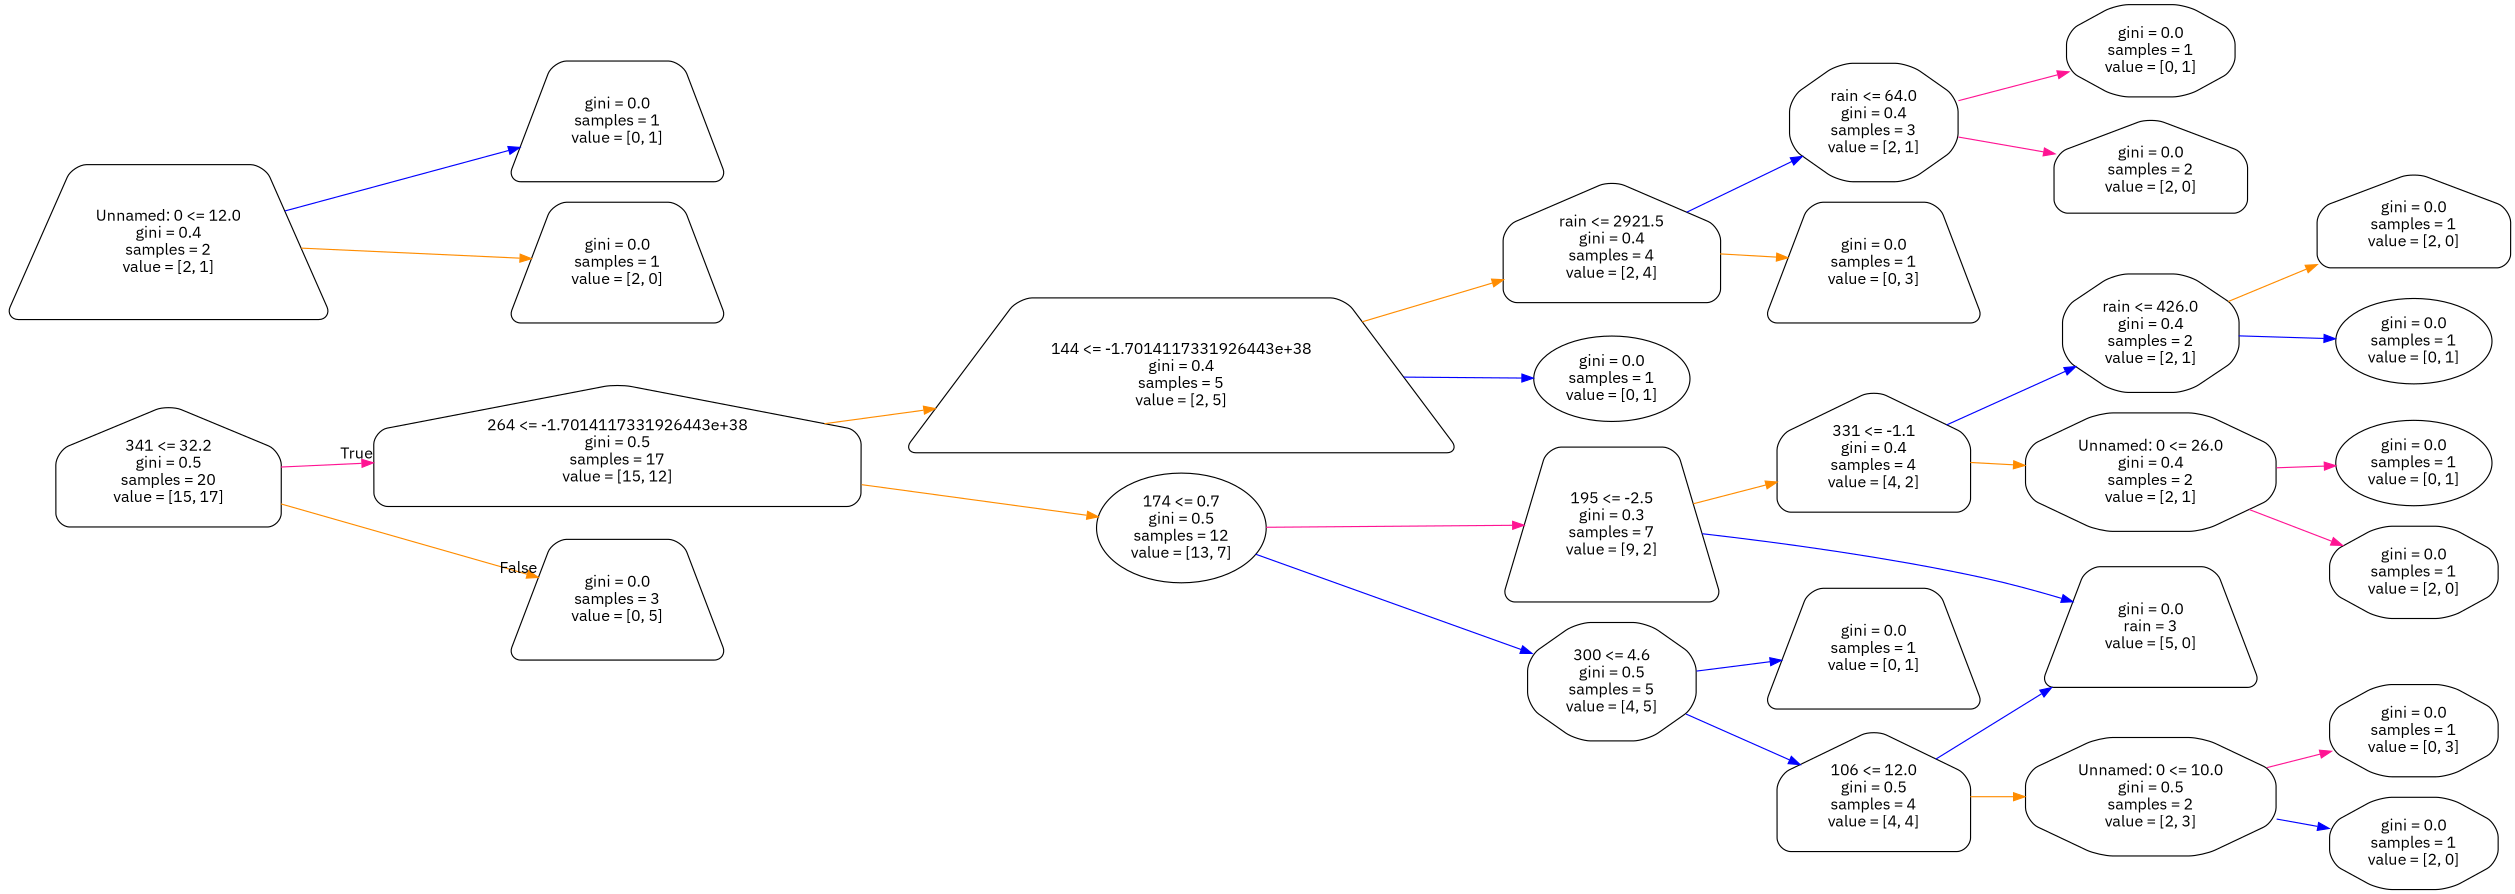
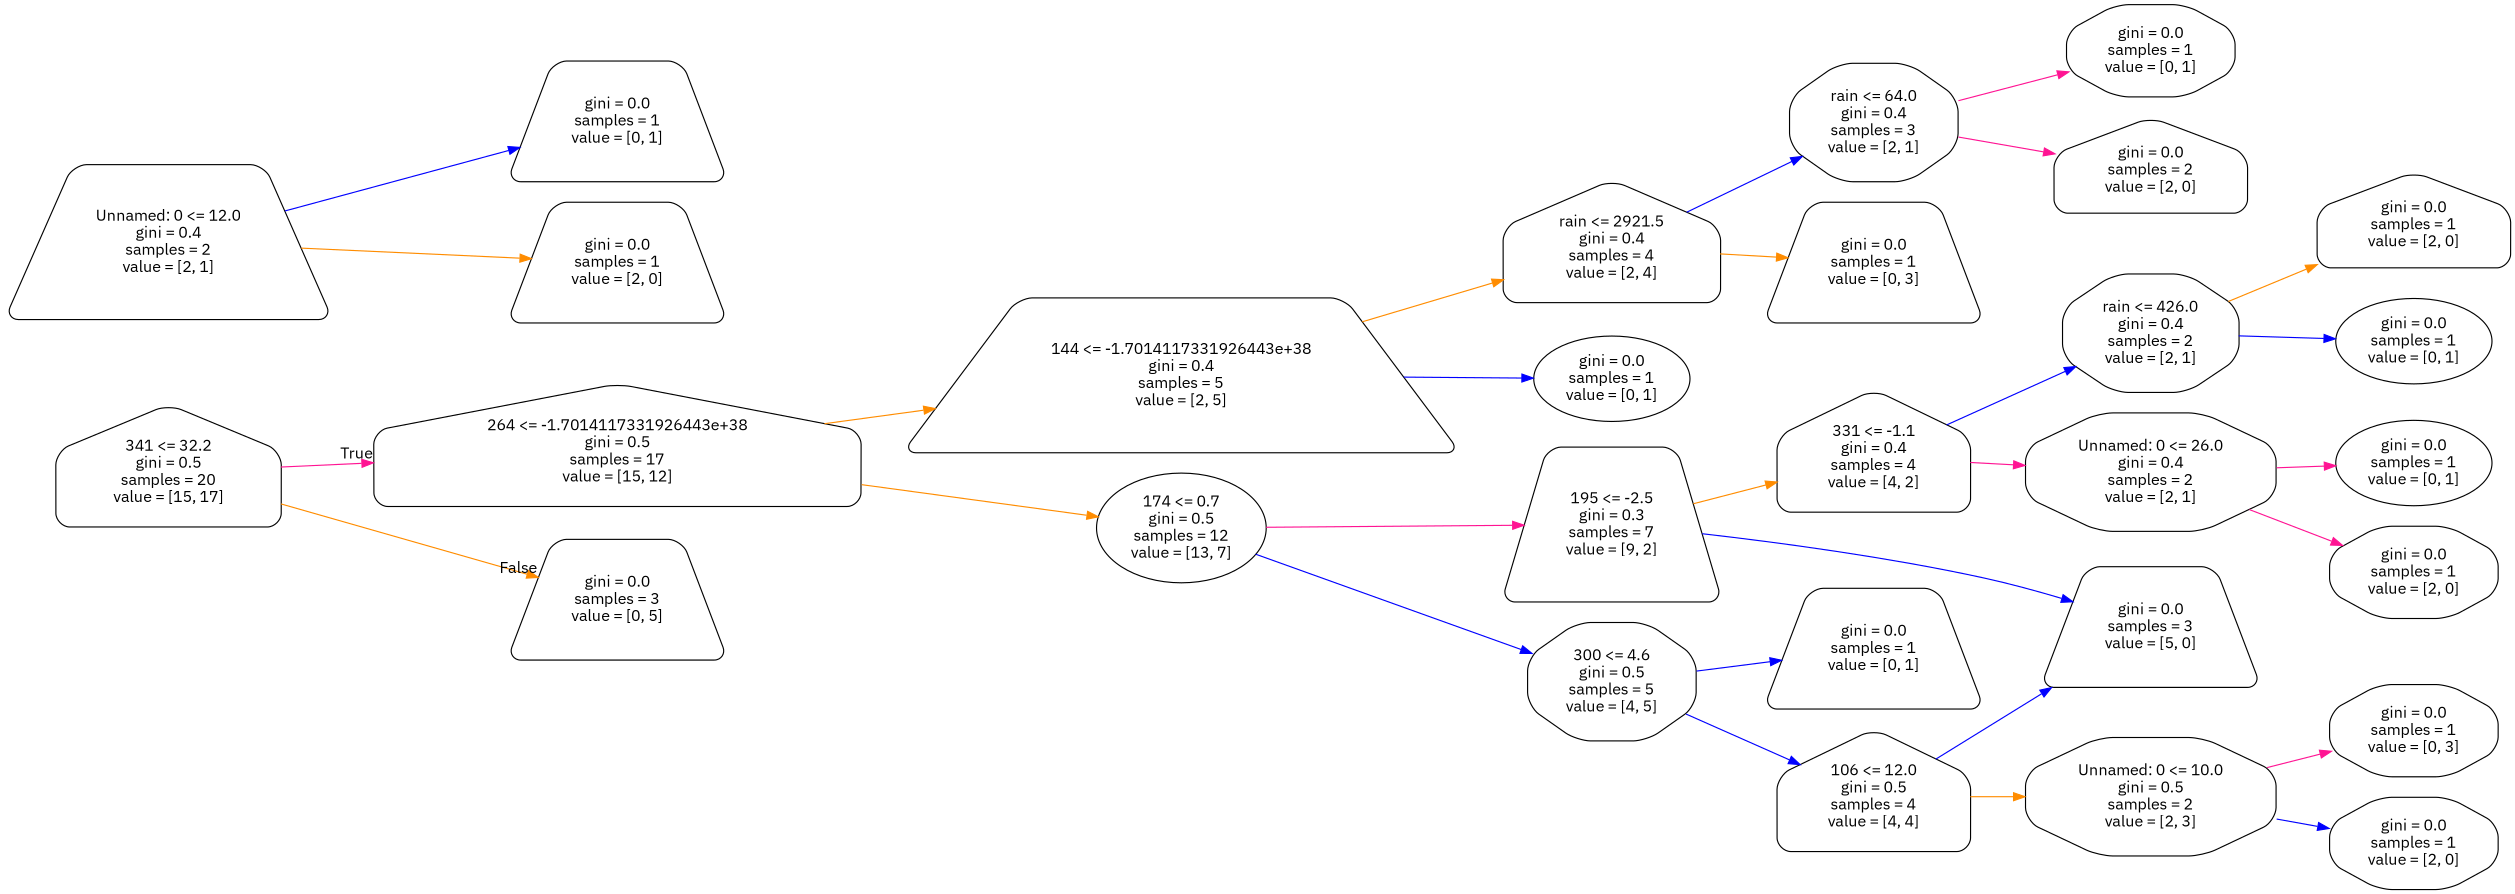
(1992, 464) -> (1992, 464)
(2151, 627) -> (2151, 627)
